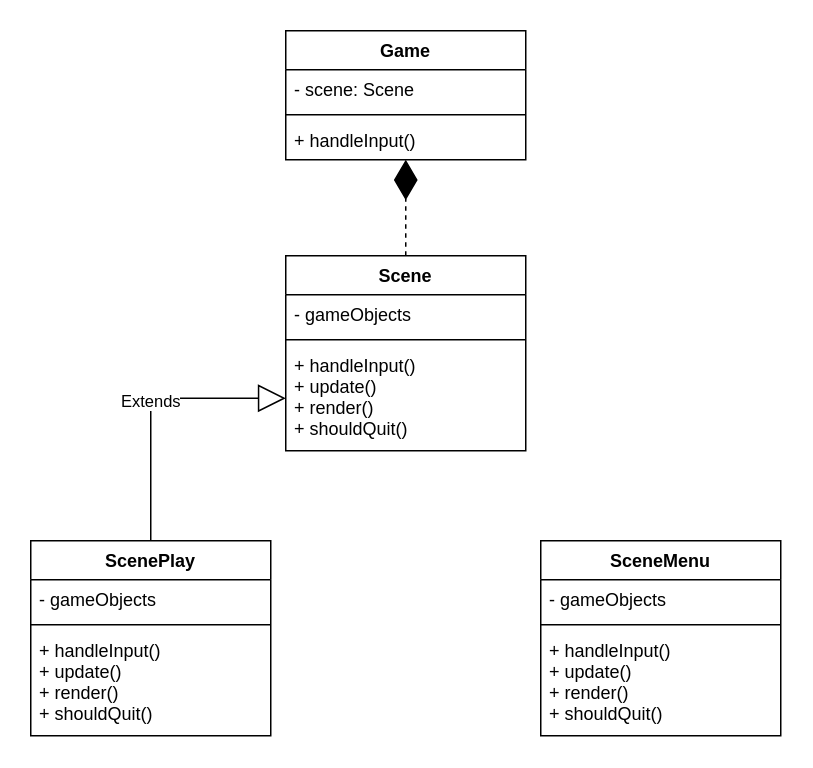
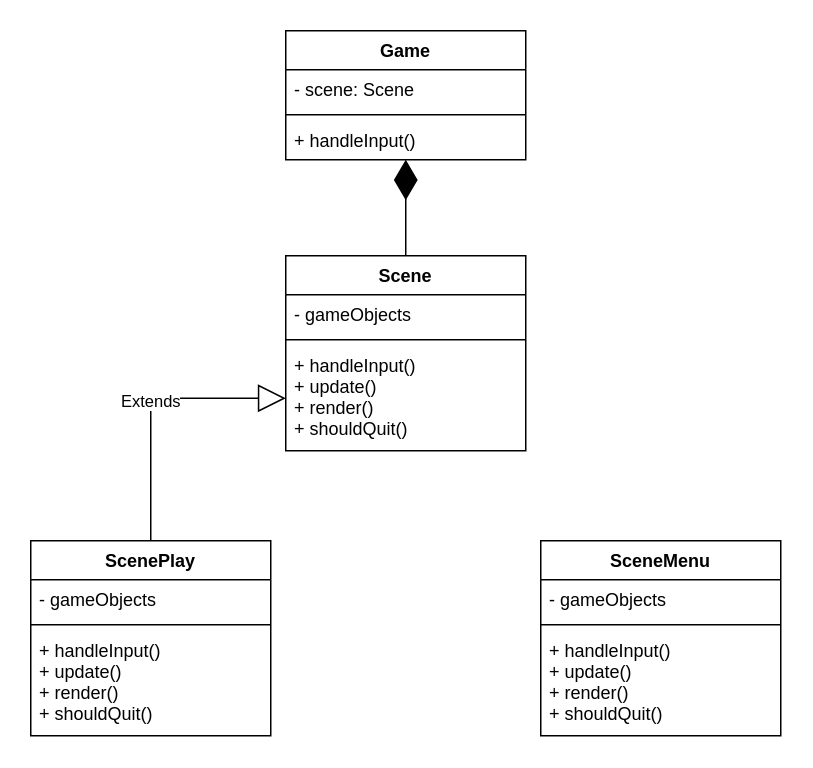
(406, 227) -> (406, 227)
